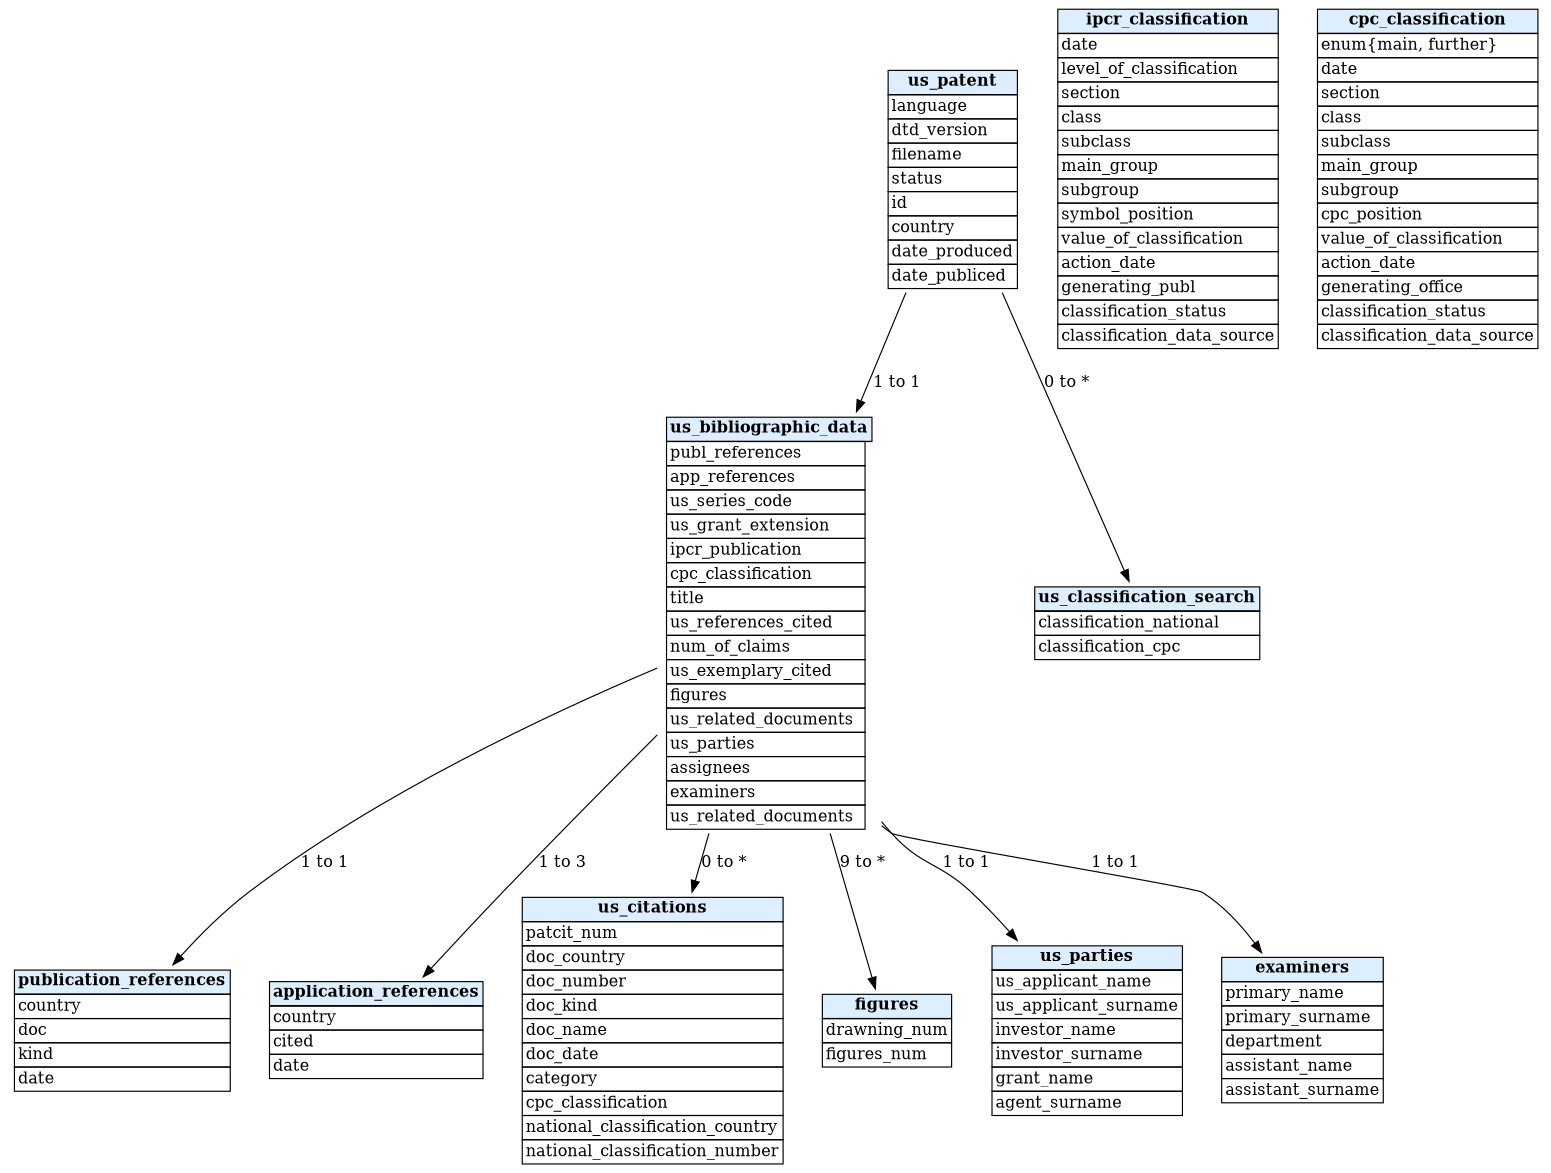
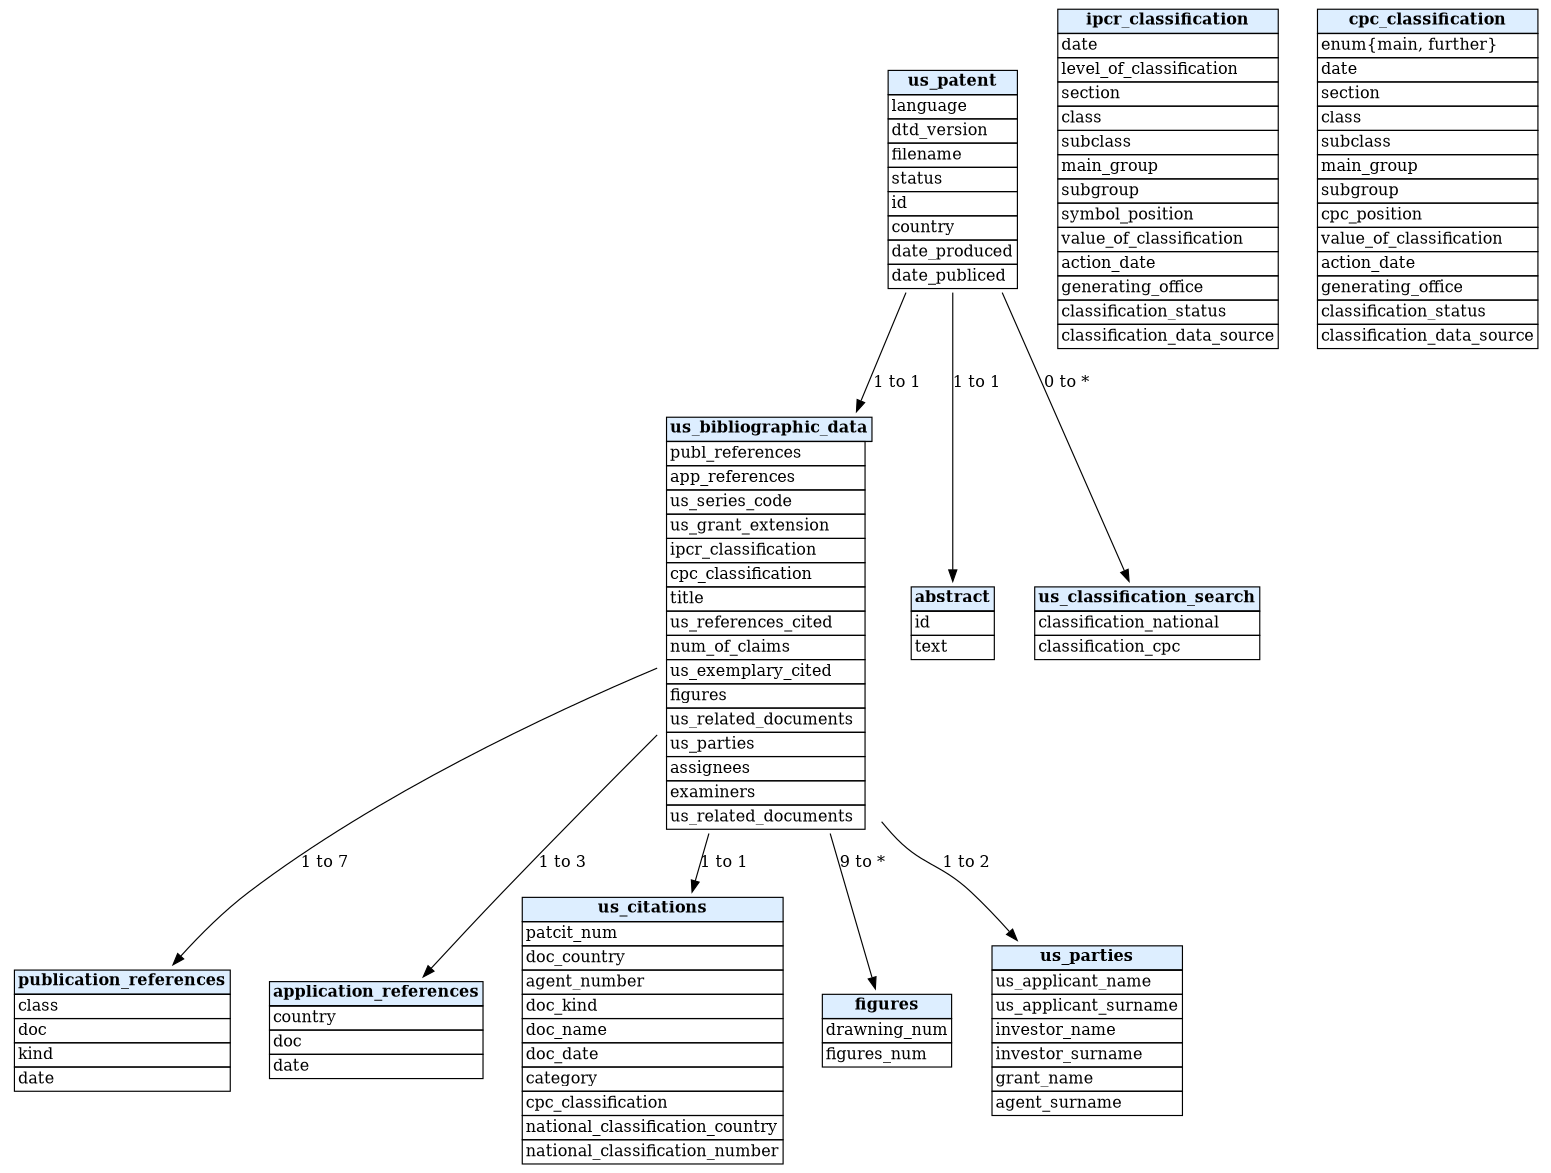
(1129, 287) -> (1133, 287)
(736, 550) -> (743, 550)
none -> (953, 623)
(325, 863) -> (325, 863)
(724, 863) -> (724, 863)
(967, 863) -> (967, 863)
(577, 982) -> (585, 982)
(50, 1006) -> (39, 1006)
(1302, 1030) -> none
(294, 1042) -> (287, 1042)
